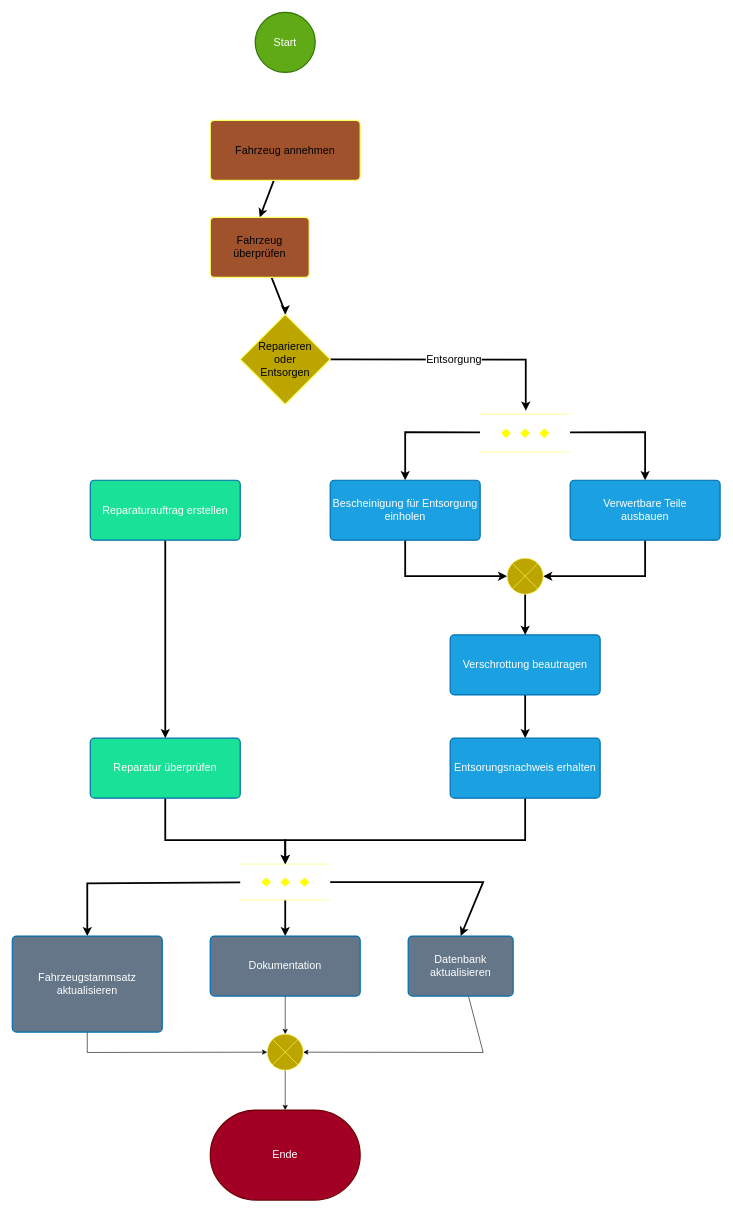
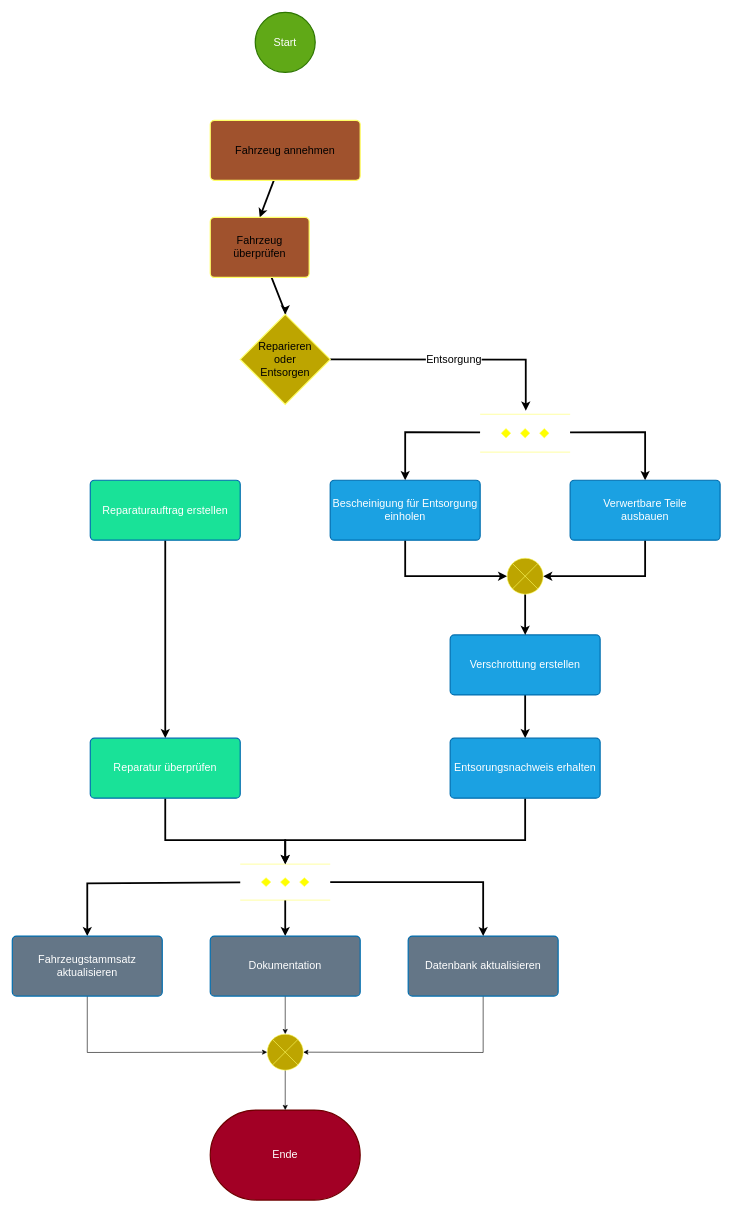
(525, 665) -> (525, 665)
(461, 966) -> (483, 966)
(87, 984) -> (87, 966)
